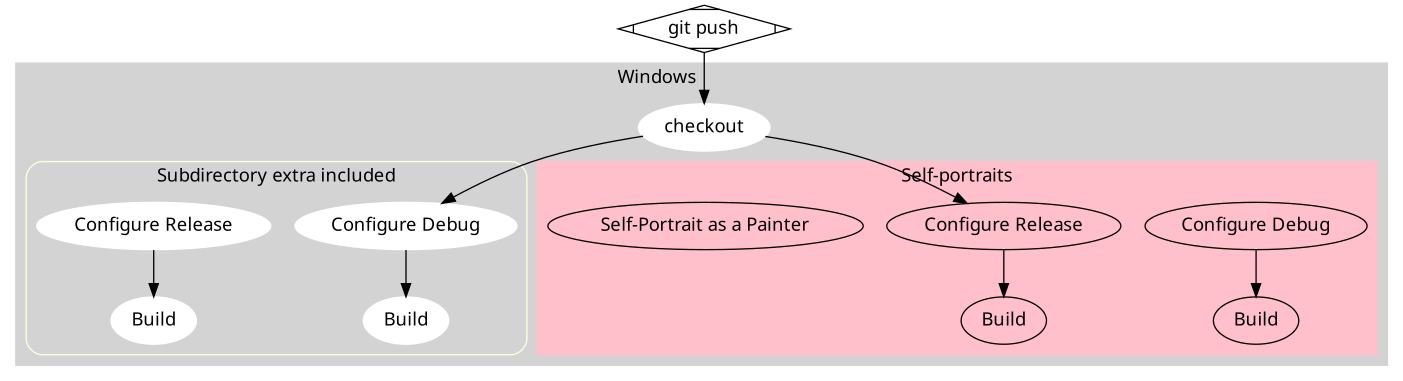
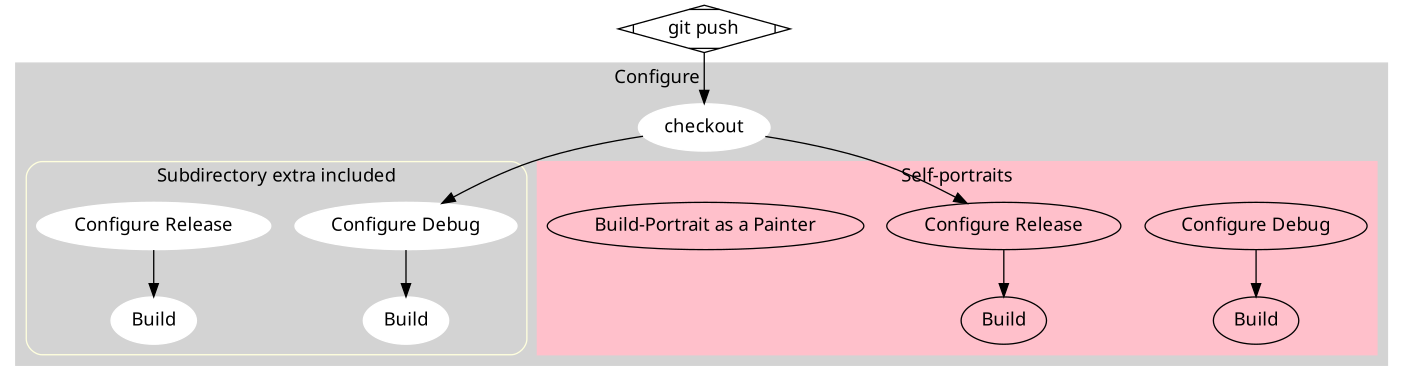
(702, 78) -> (702, 78)
(706, 226) -> (706, 226)
